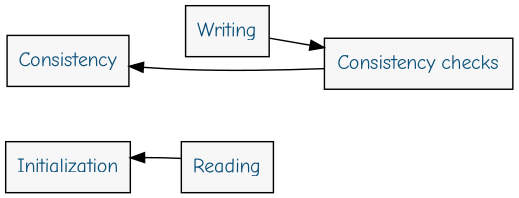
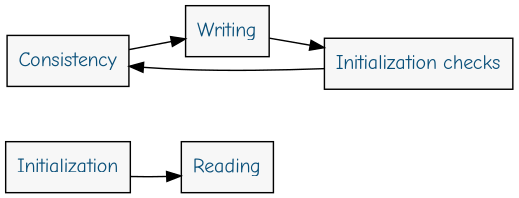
none -> (150, 46)
(419, 64) -> (419, 64)
(163, 158) -> (148, 177)
